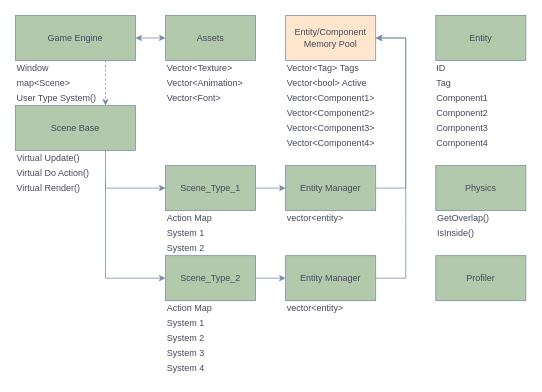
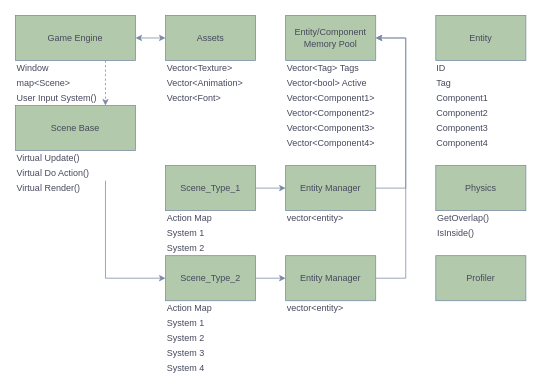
(330, 38) -> (330, 38)
(60, 98) -> (62, 98)
(105, 165) -> none
